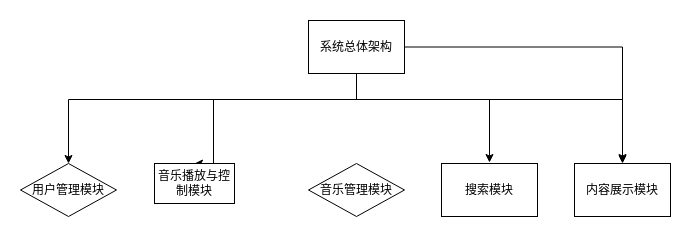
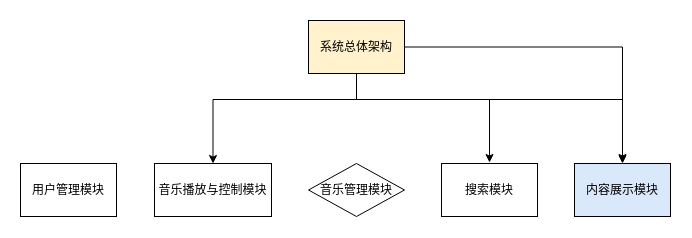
(357, 47) -> (357, 47)
(112, 100) -> none
(195, 184) -> (213, 190)
(69, 190) -> (69, 190)
(623, 190) -> (623, 190)
